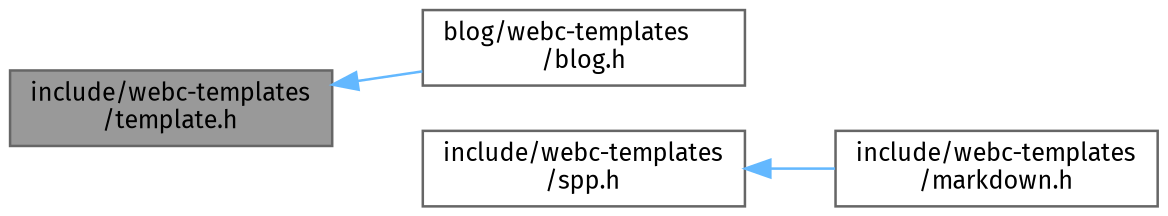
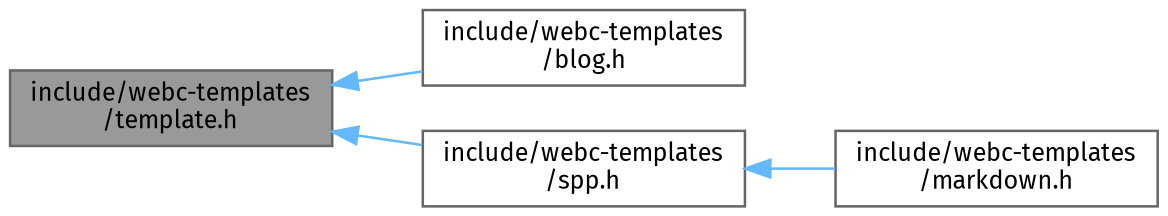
(584, 48) -> (584, 48)
none -> (390, 140)
